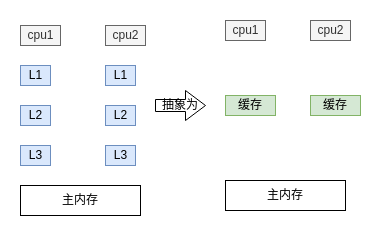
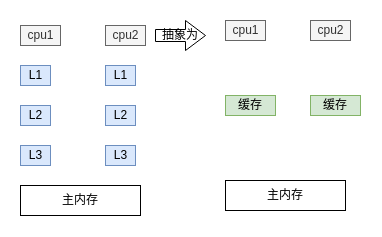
(181, 106) -> (181, 36)
